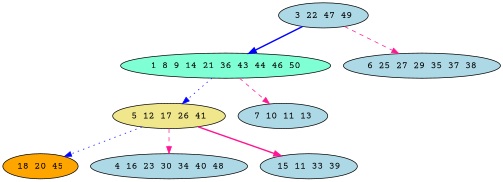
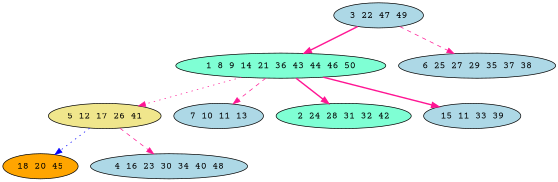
(279, 38) -> (334, 38)
(200, 89) -> (193, 91)
none -> (344, 116)
(236, 140) -> (378, 91)
